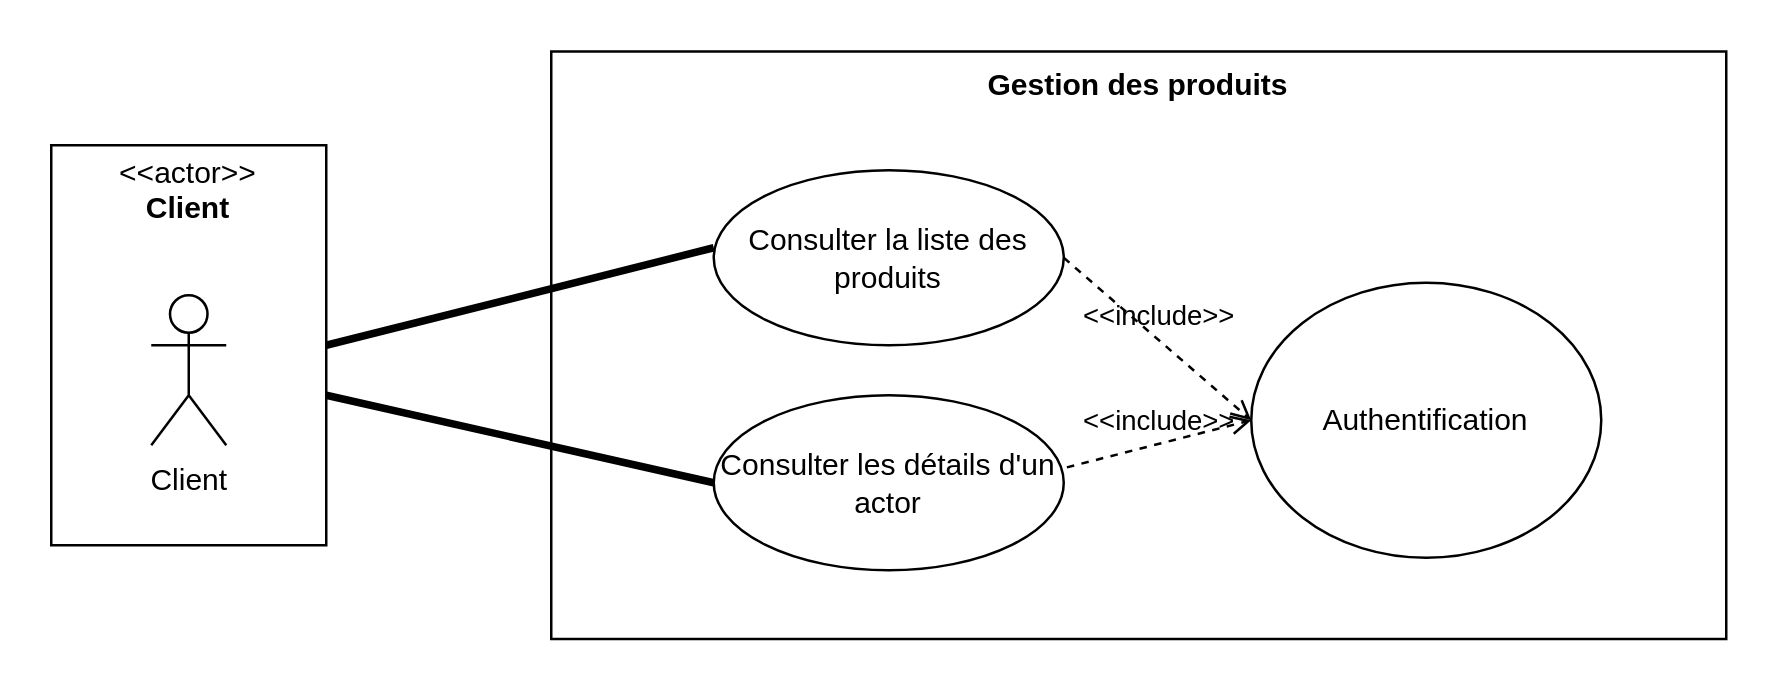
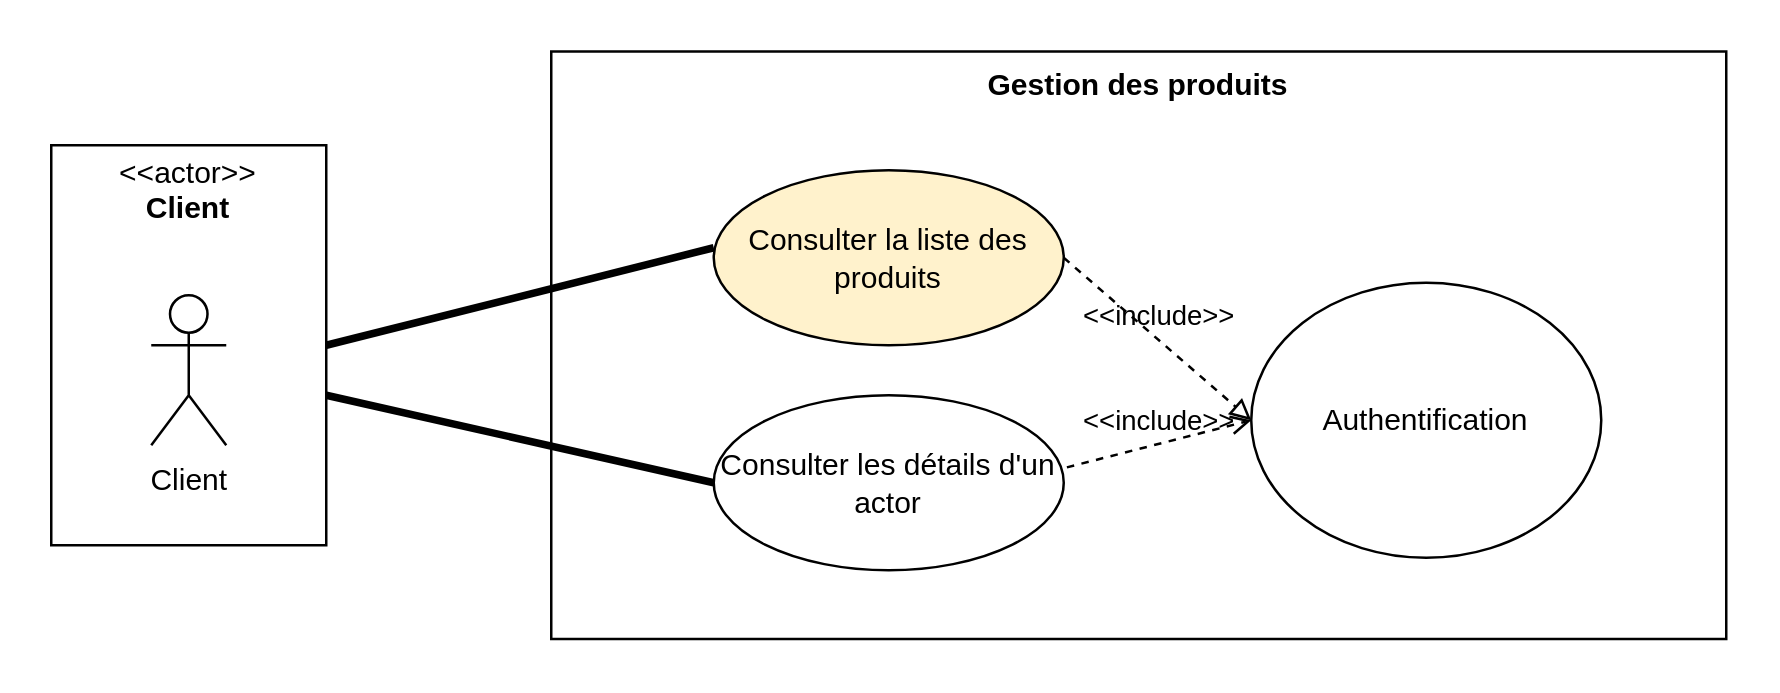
(889, 258) -> (889, 258)
(1240, 410) -> (1234, 405)
